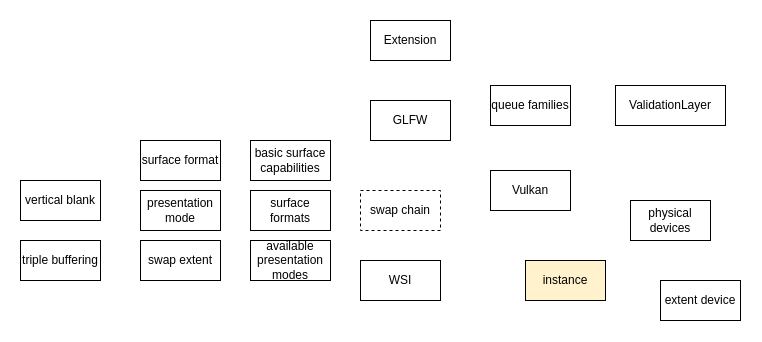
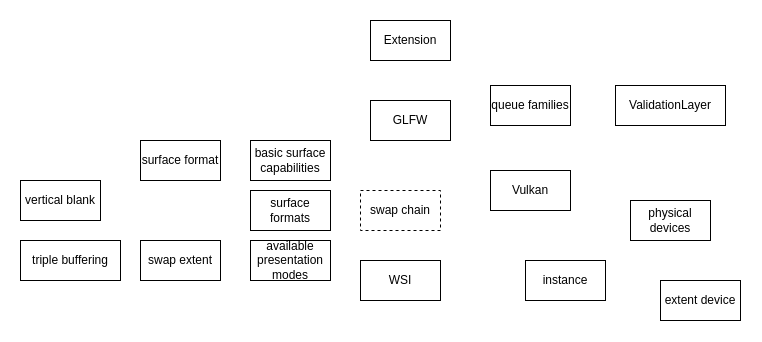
(181, 211) -> none
(61, 261) -> (71, 261)
(566, 281) -> (566, 281)
